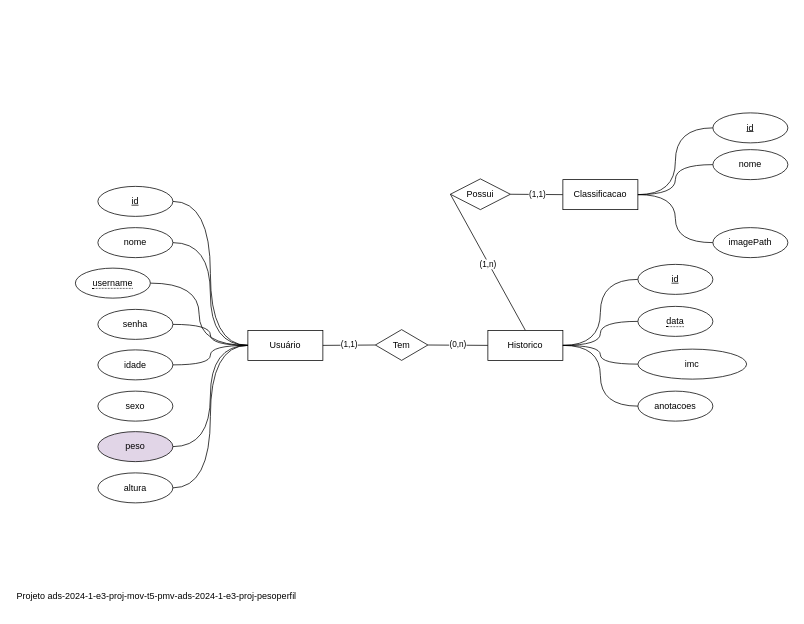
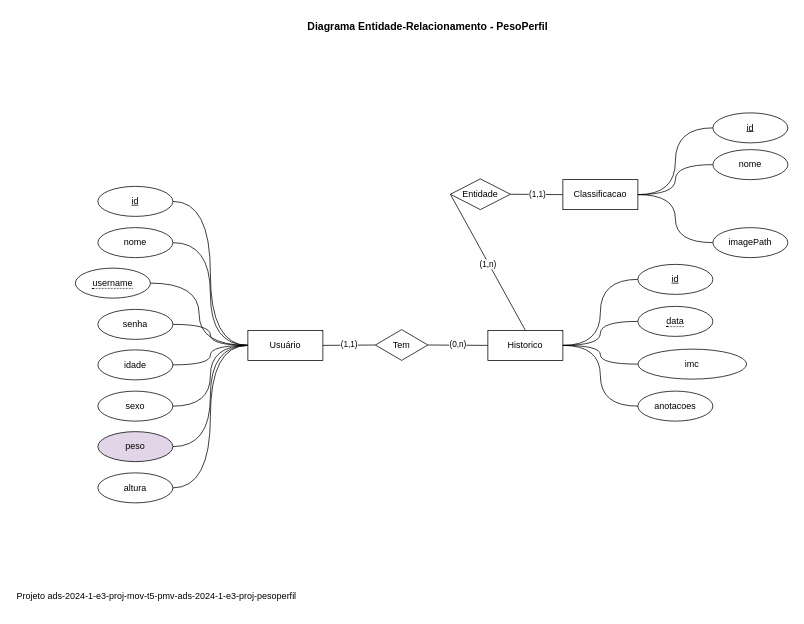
none -> (428, 27)
(480, 195) -> (480, 195)
none -> (193, 403)
